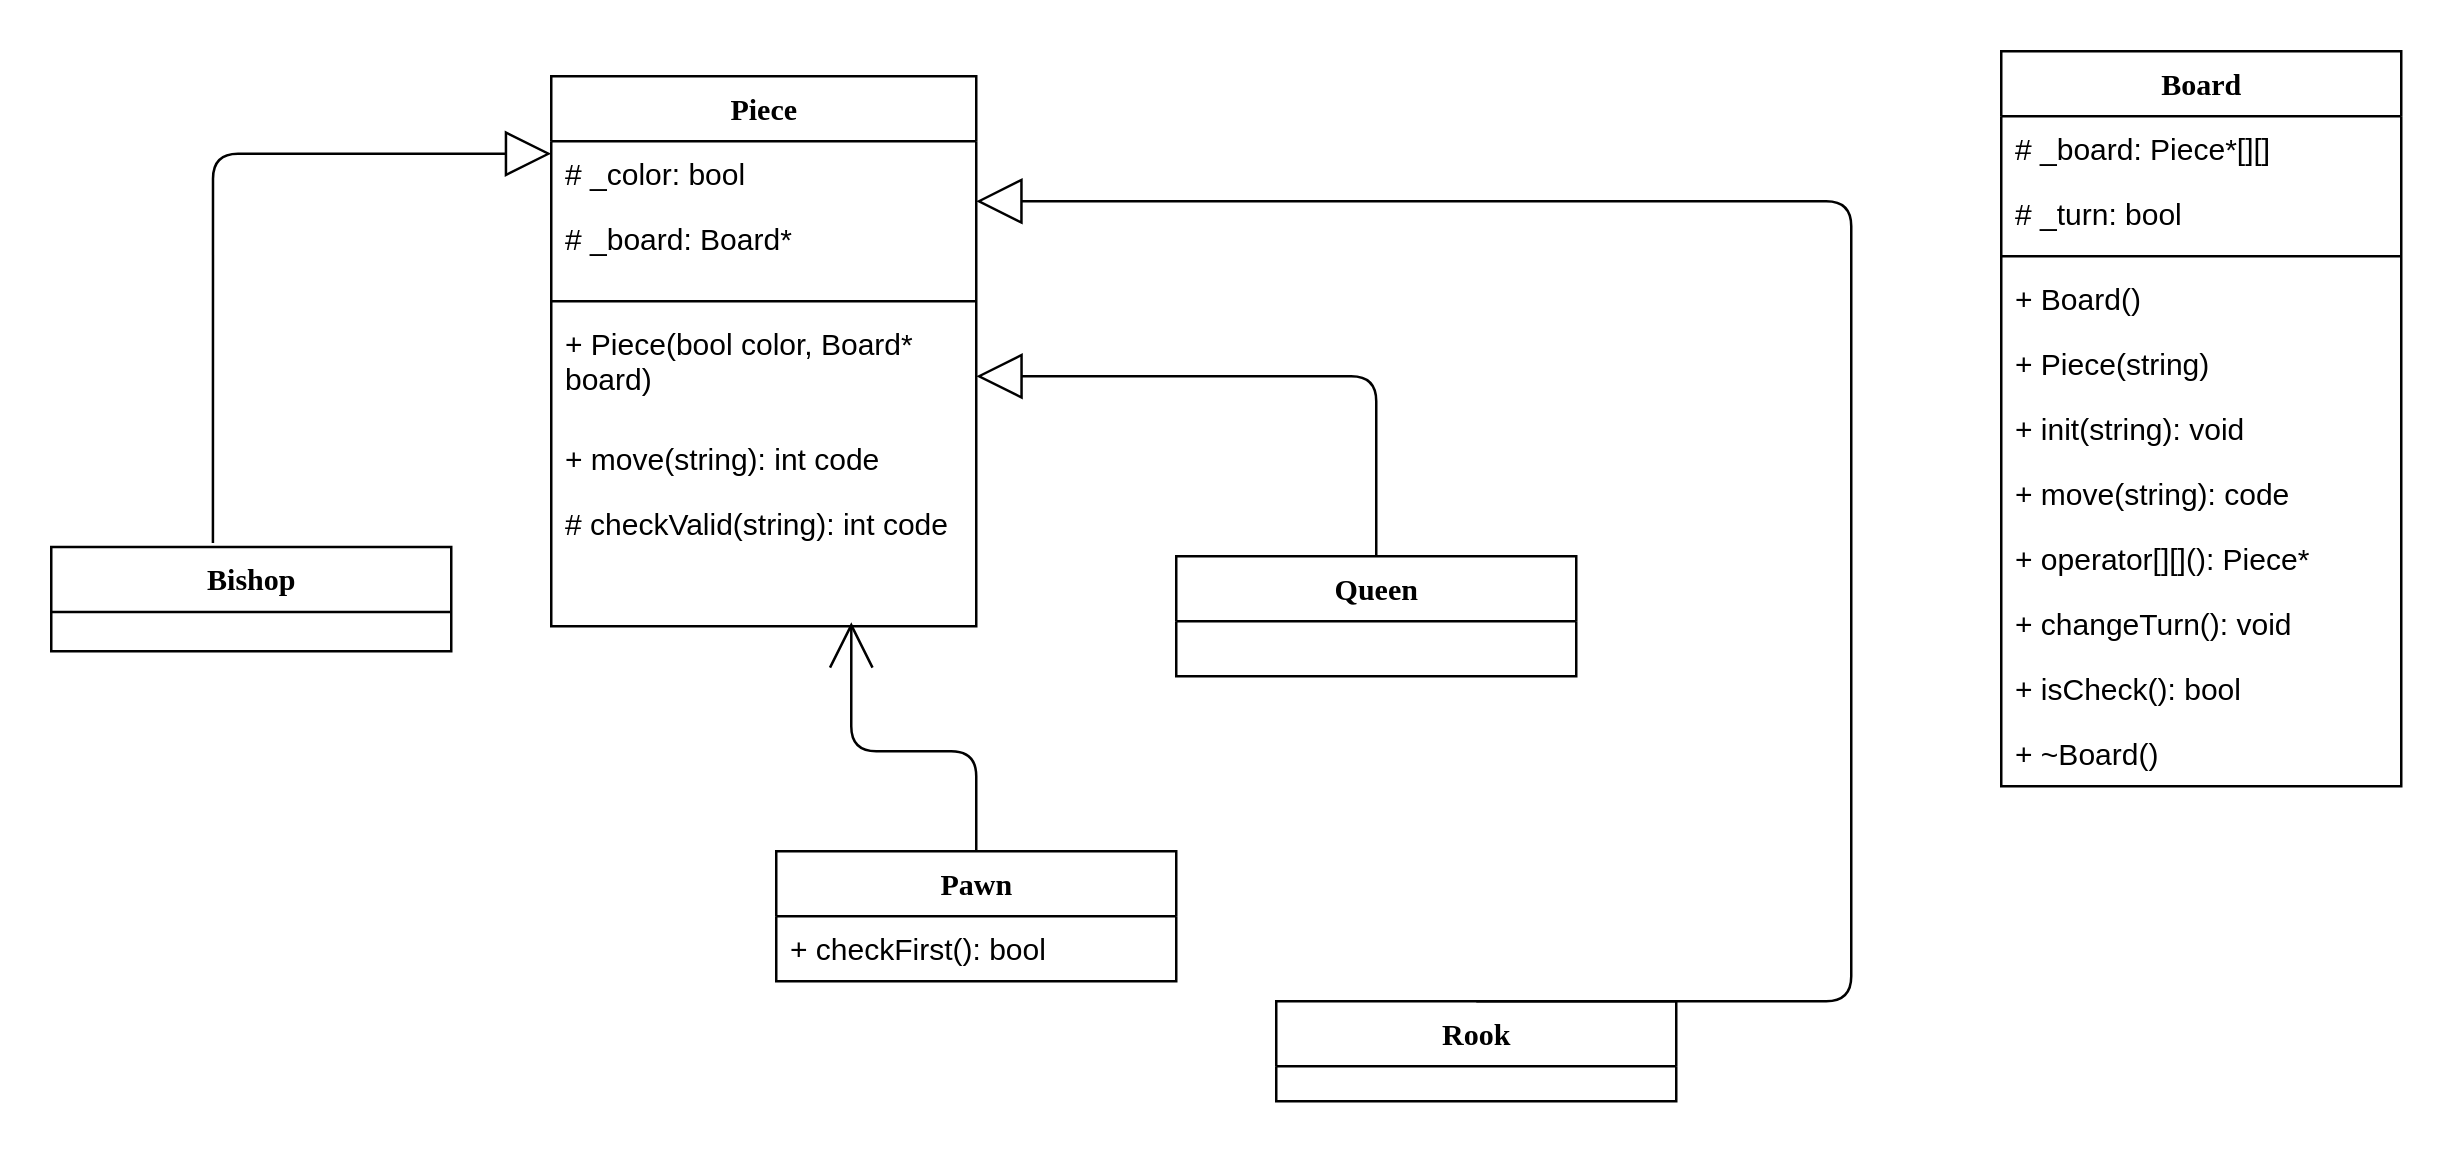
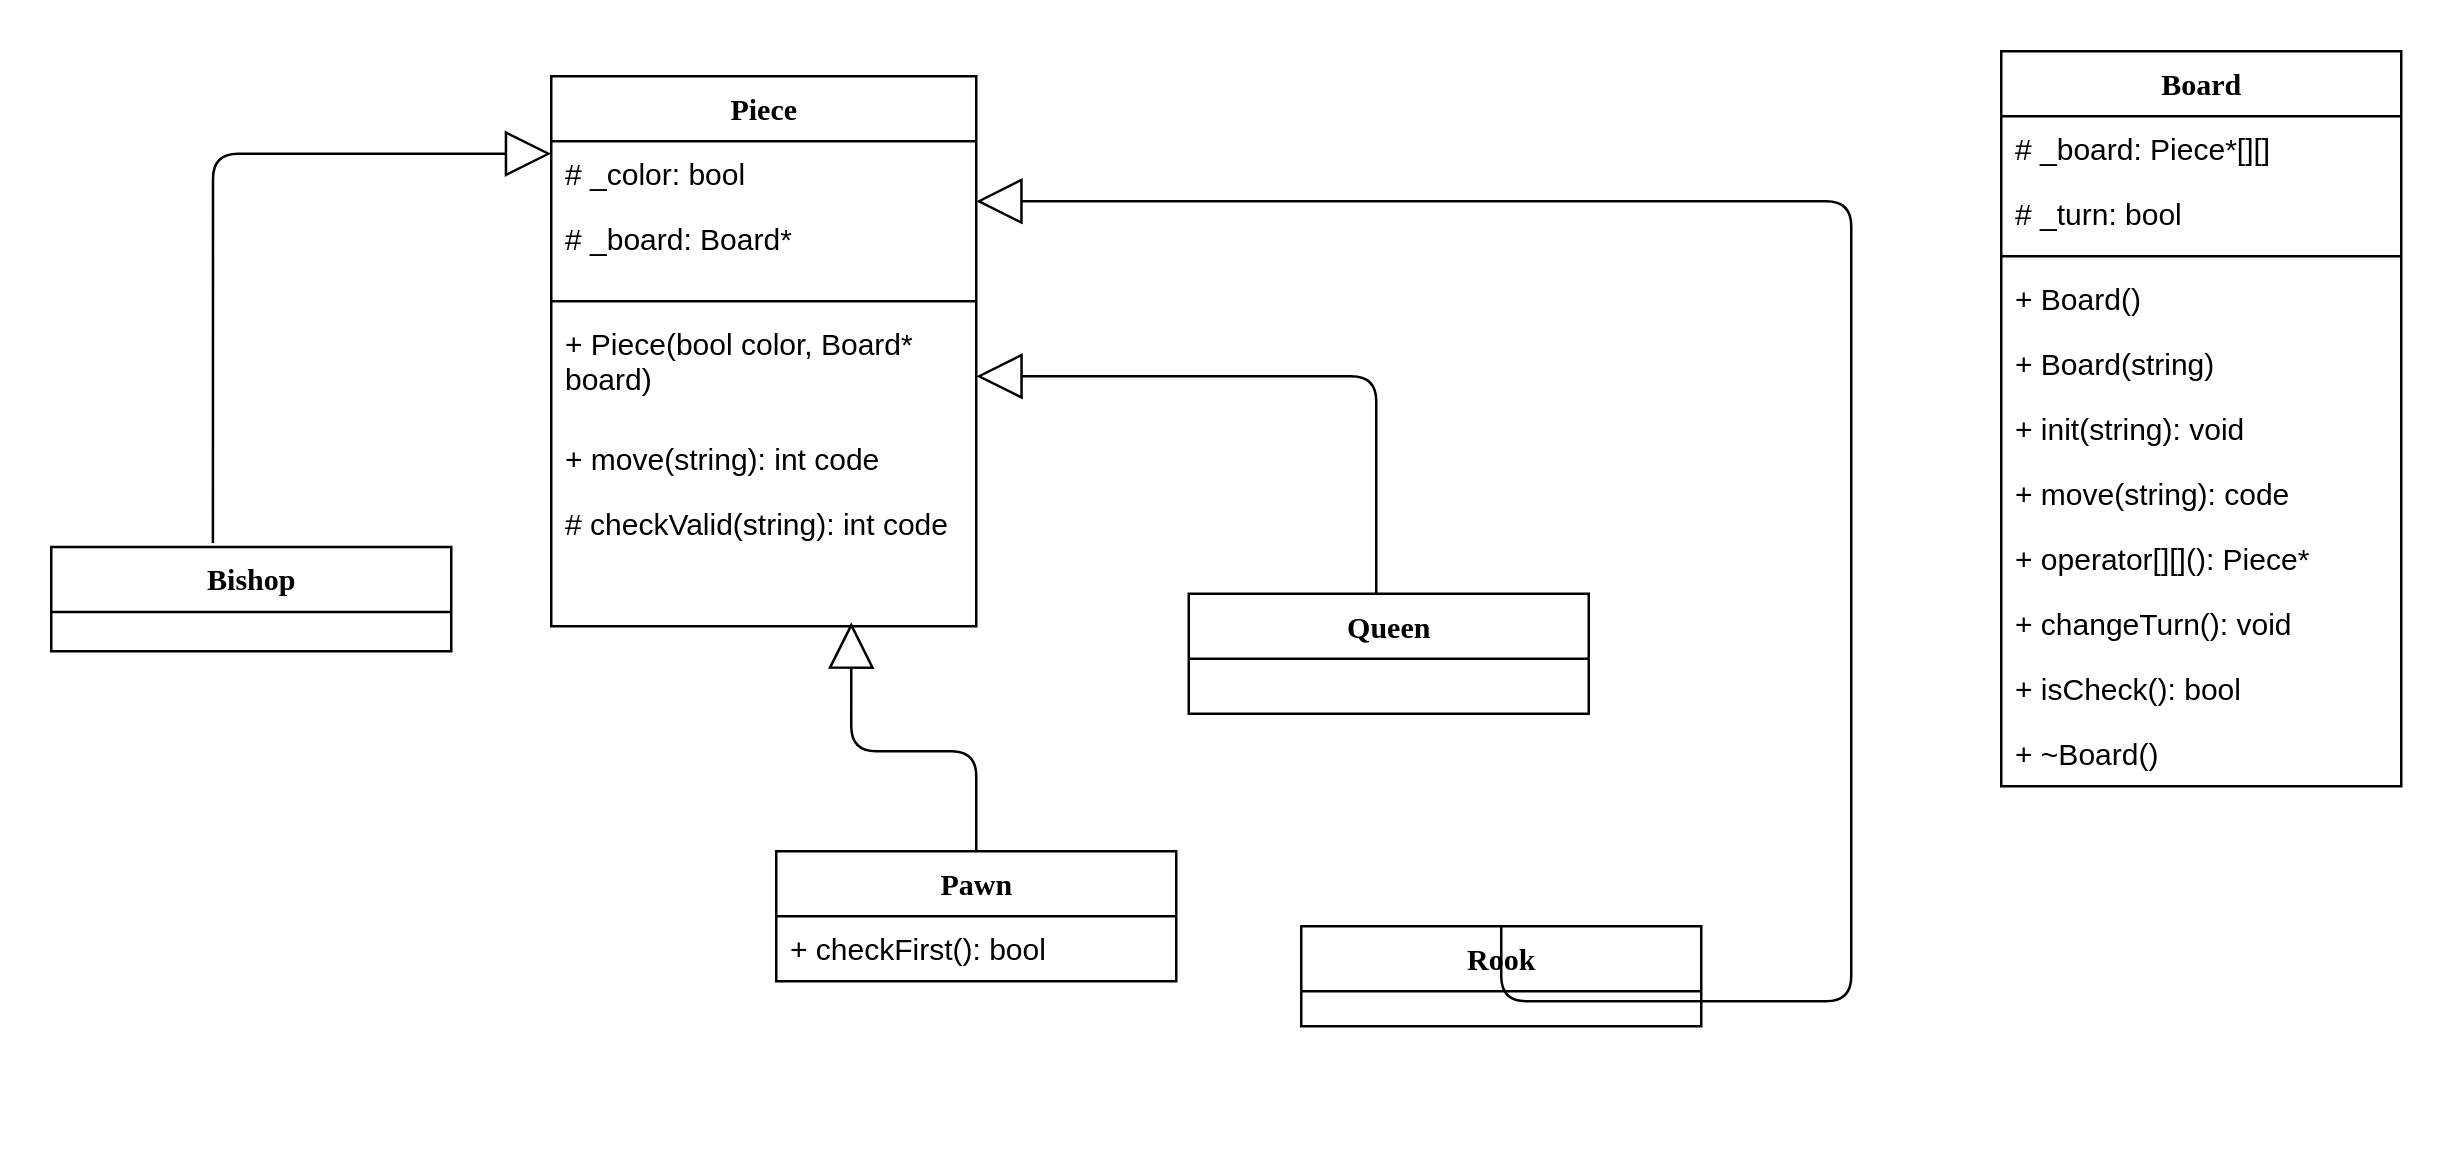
(2131, 367) -> (2134, 367)
(1376, 616) -> (1389, 654)
(851, 649) -> (851, 669)
(1476, 1051) -> (1501, 976)
